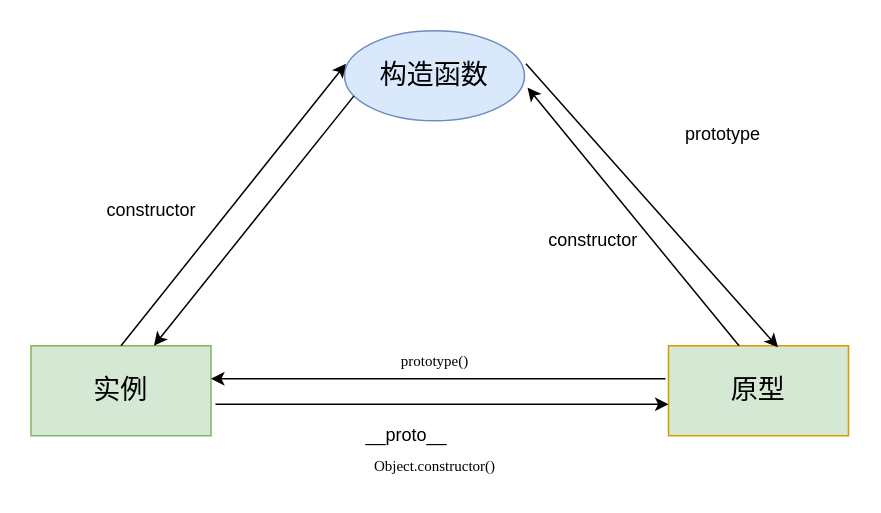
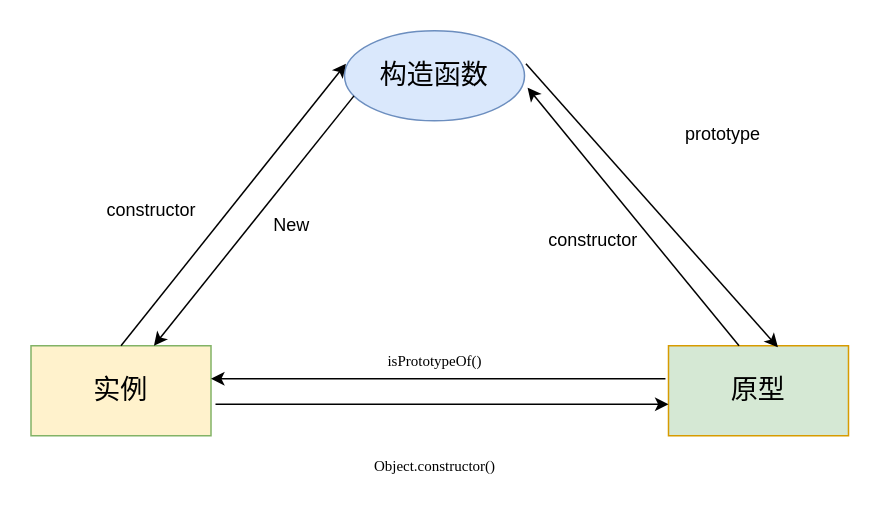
none -> (292, 226)
(435, 361) -> (435, 361)
(121, 391) -> (121, 391)
(406, 436) -> none
